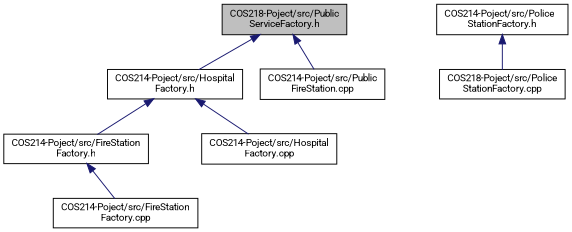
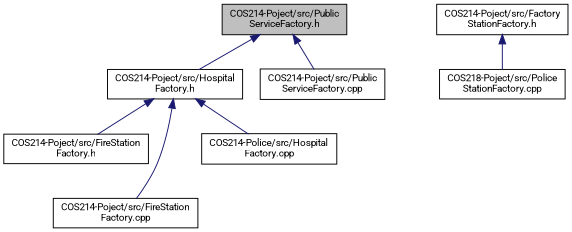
(284, 20) -> (284, 20)
(502, 20) -> (502, 20)
(323, 84) -> (323, 84)
(269, 149) -> (269, 149)
(104, 185) -> (160, 156)
